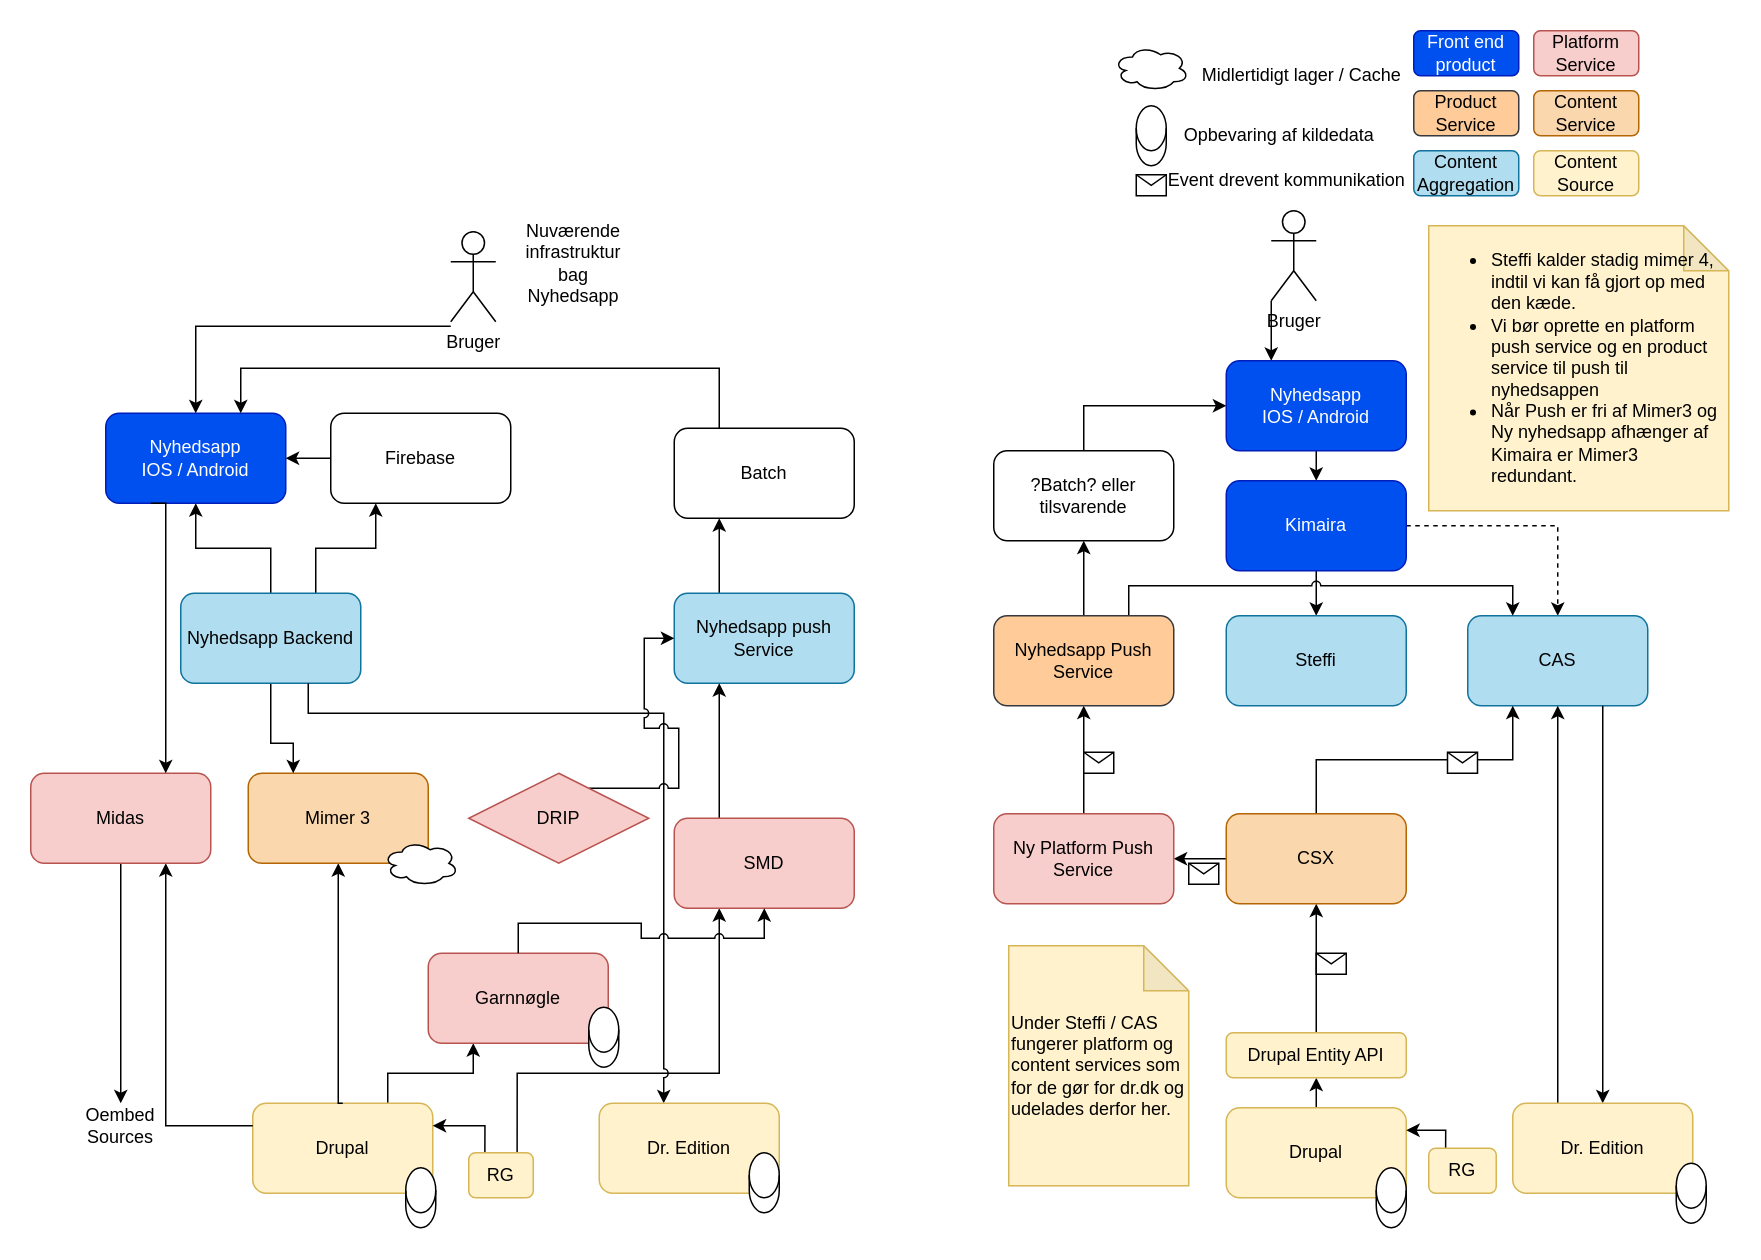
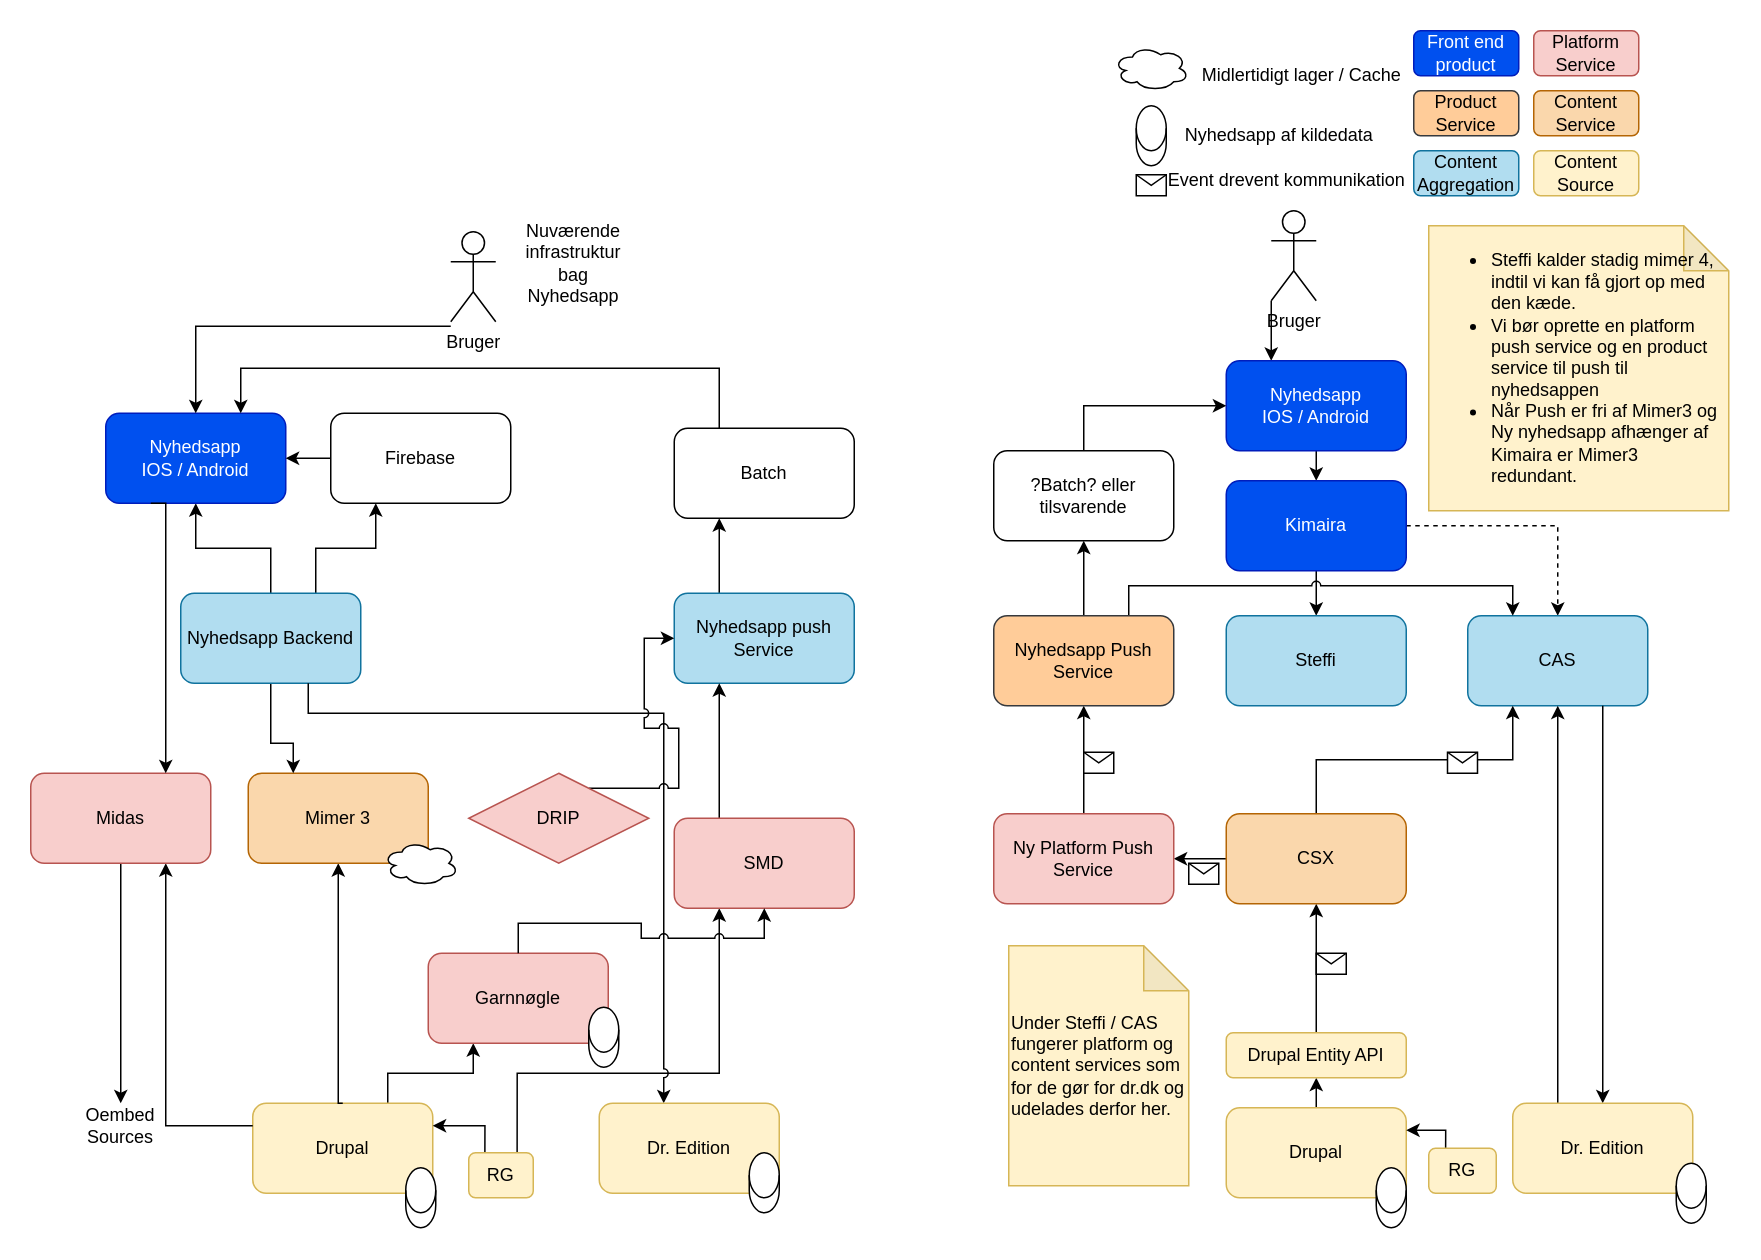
(1280, 136) -> (1280, 136)
